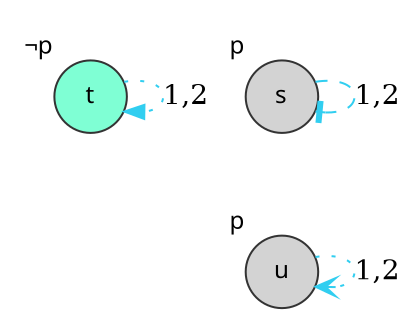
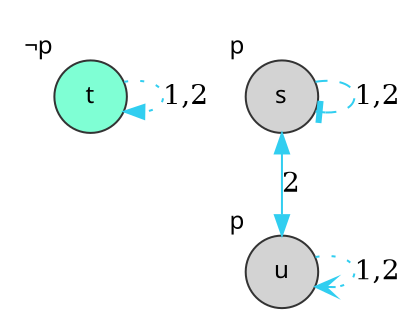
none -> (282, 184)
